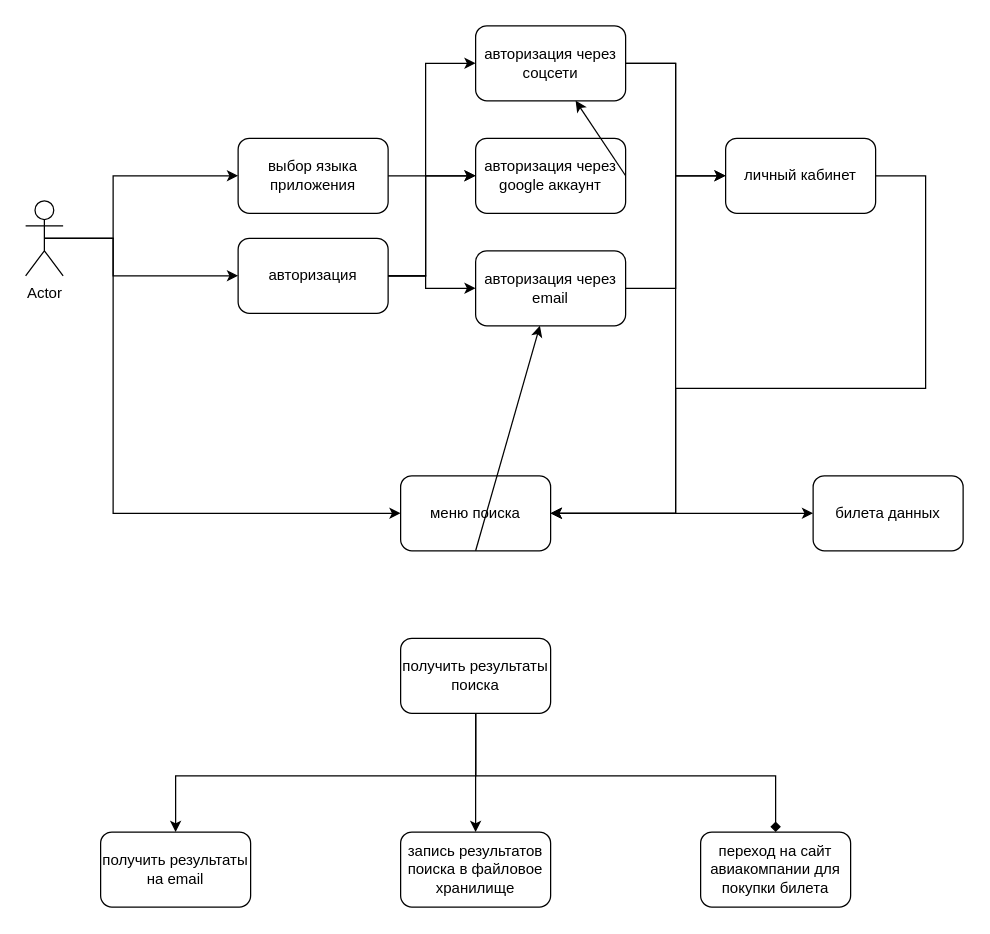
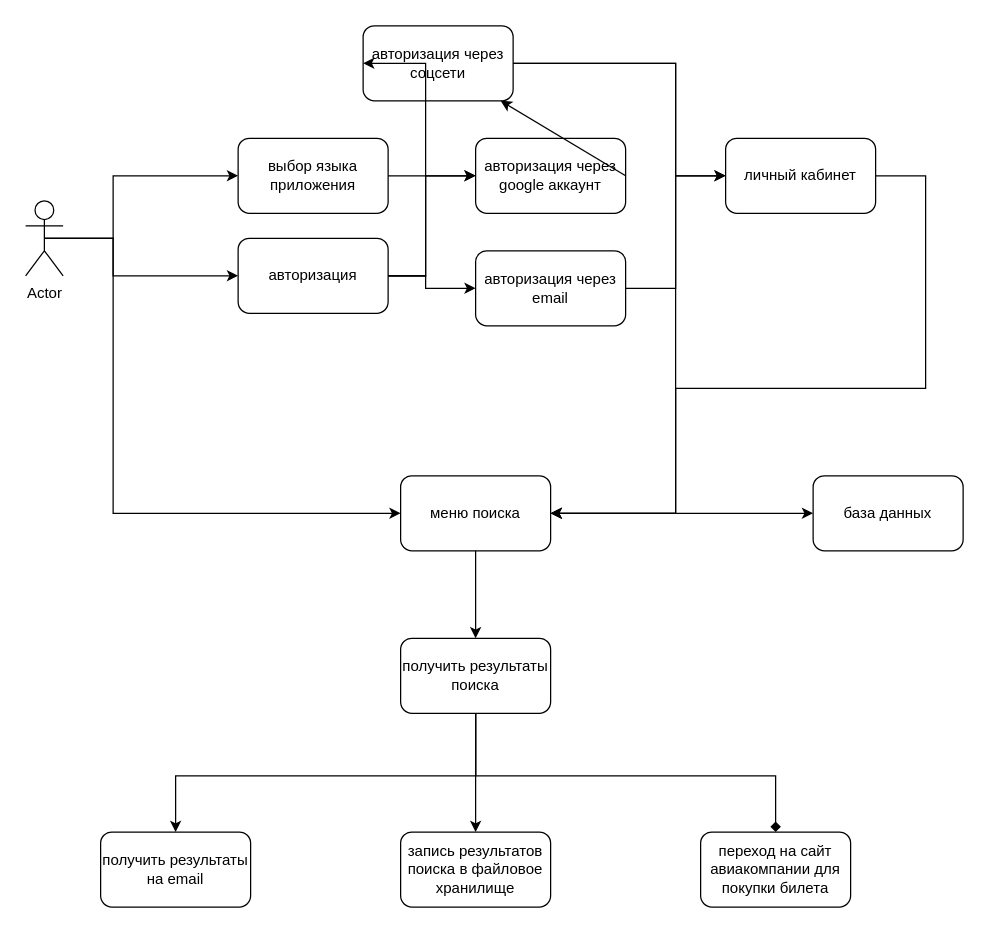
(551, 63) -> (438, 63)
(507, 442) -> (476, 590)
(888, 513) -> (888, 513)
